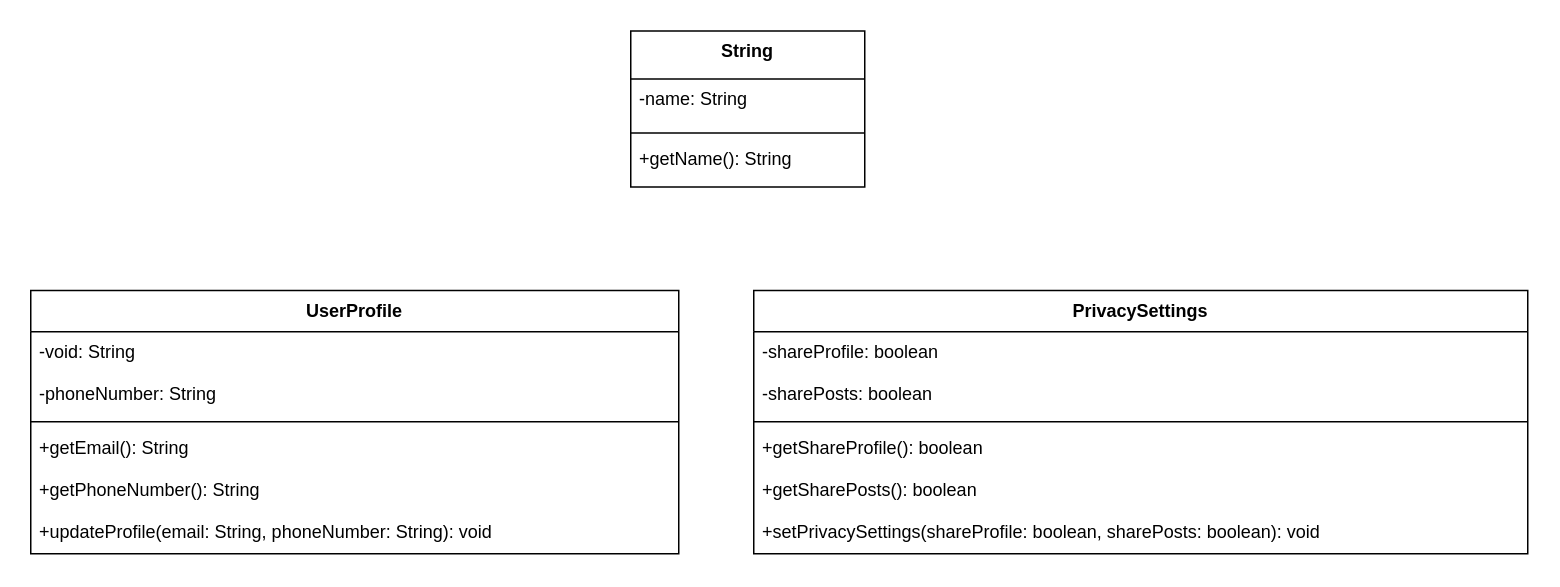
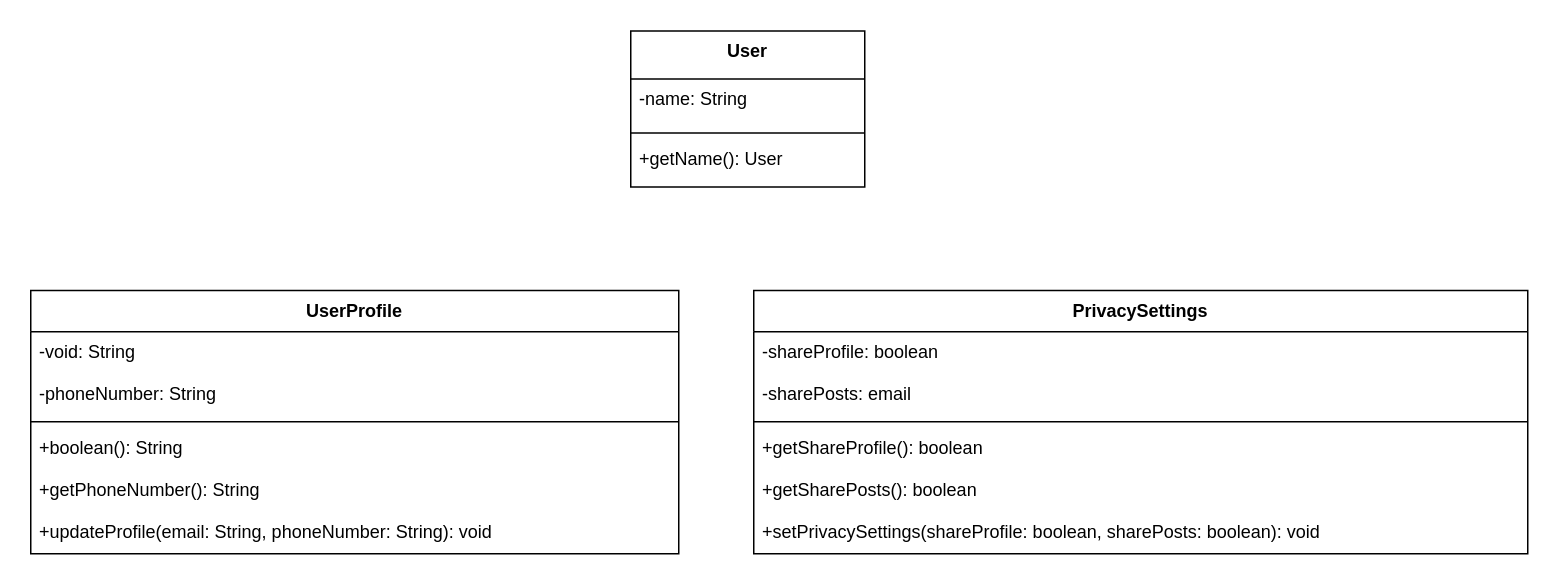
(747, 51) -> (747, 51)
(723, 159) -> (715, 159)
(856, 394) -> (843, 394)
(123, 448) -> (120, 448)
